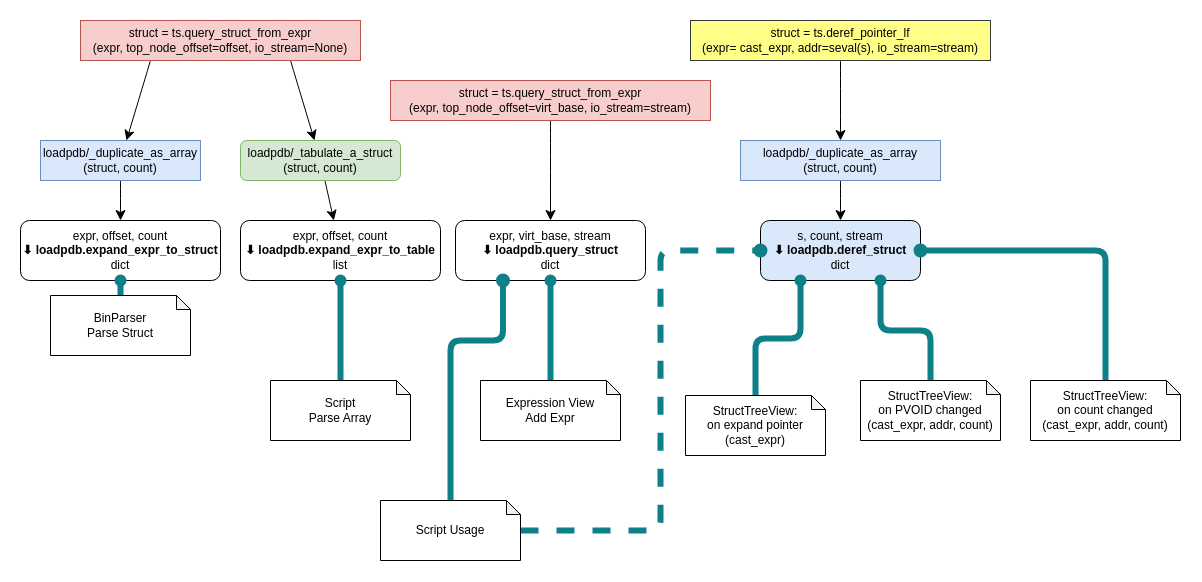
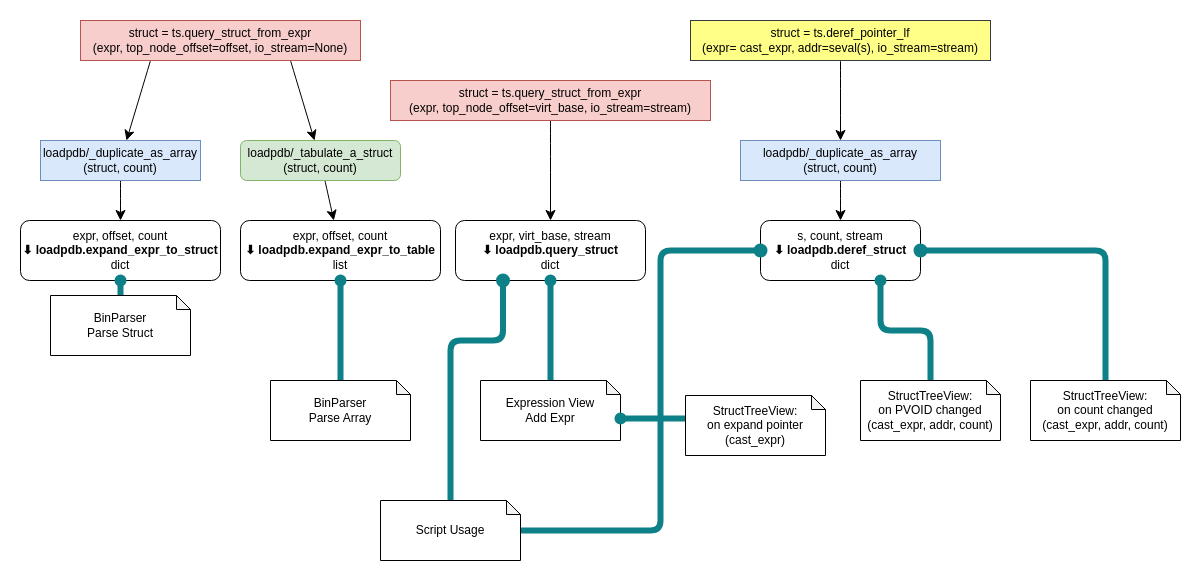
(841, 251) -> (841, 251)
(777, 339) -> (655, 419)
(341, 411) -> (341, 411)
(661, 497) -> (661, 497)
